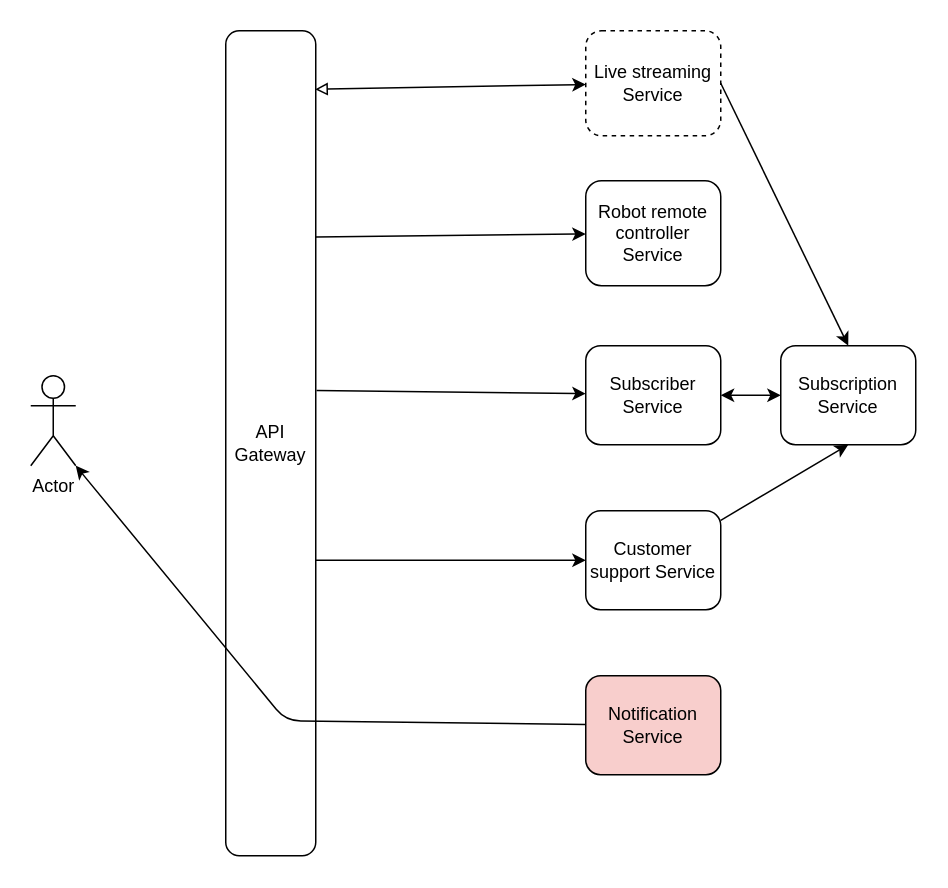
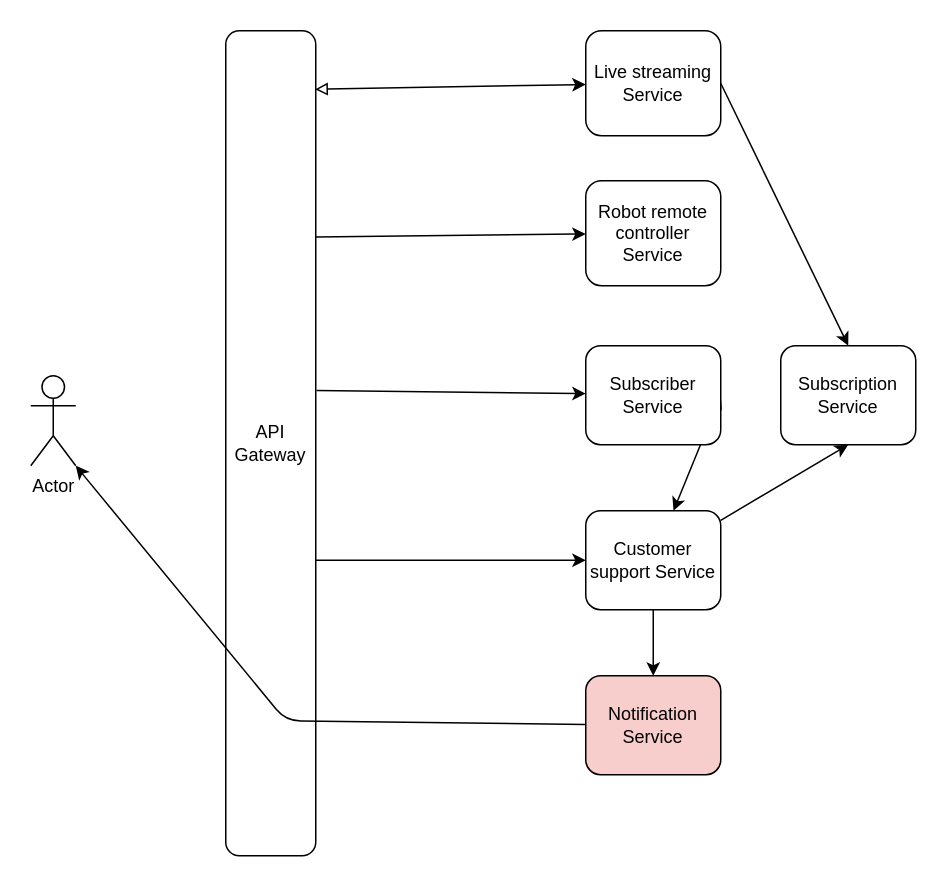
(653, 83) -> (653, 83)
(751, 395) -> (689, 473)
none -> (653, 638)
